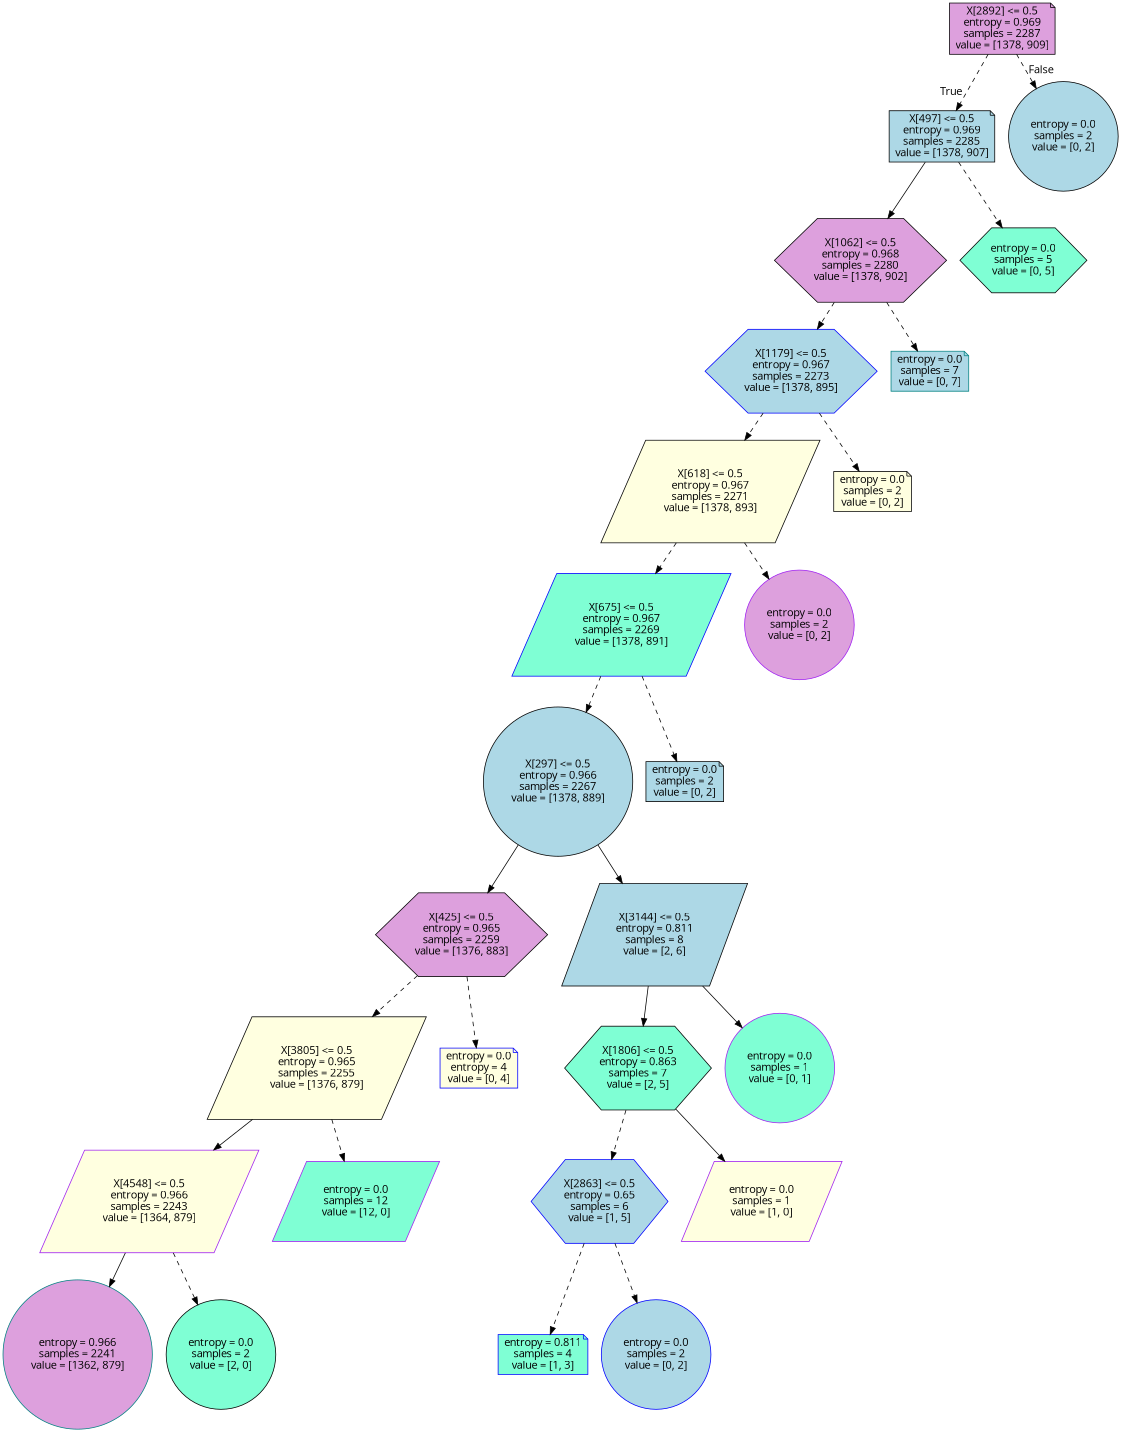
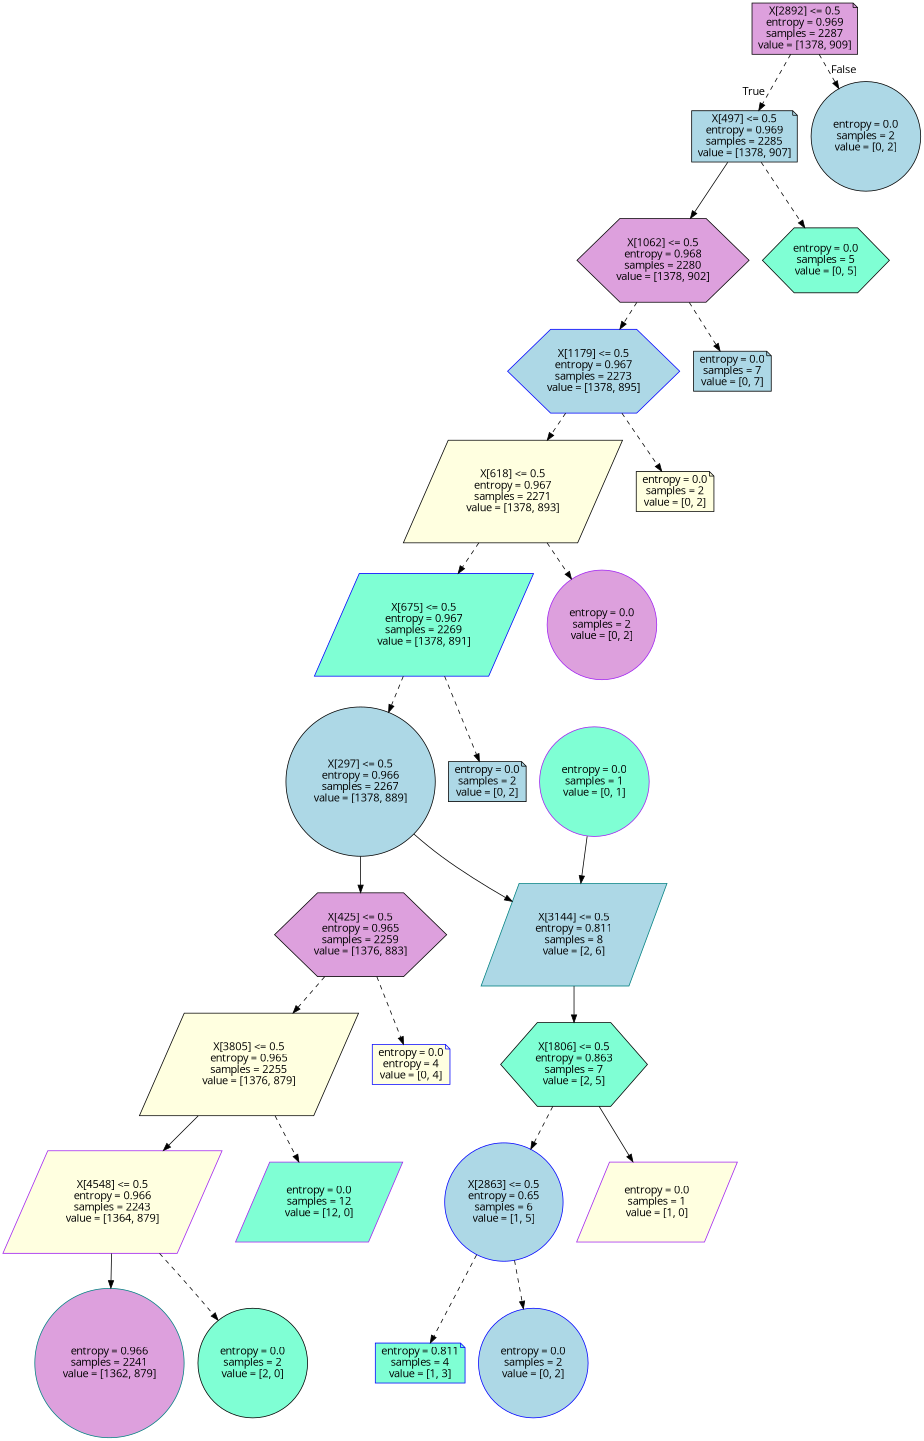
(930, 371) -> (732, 371)
(655, 935) -> (574, 935)
(720, 1004) -> (585, 856)
(600, 1201) -> (504, 1202)
